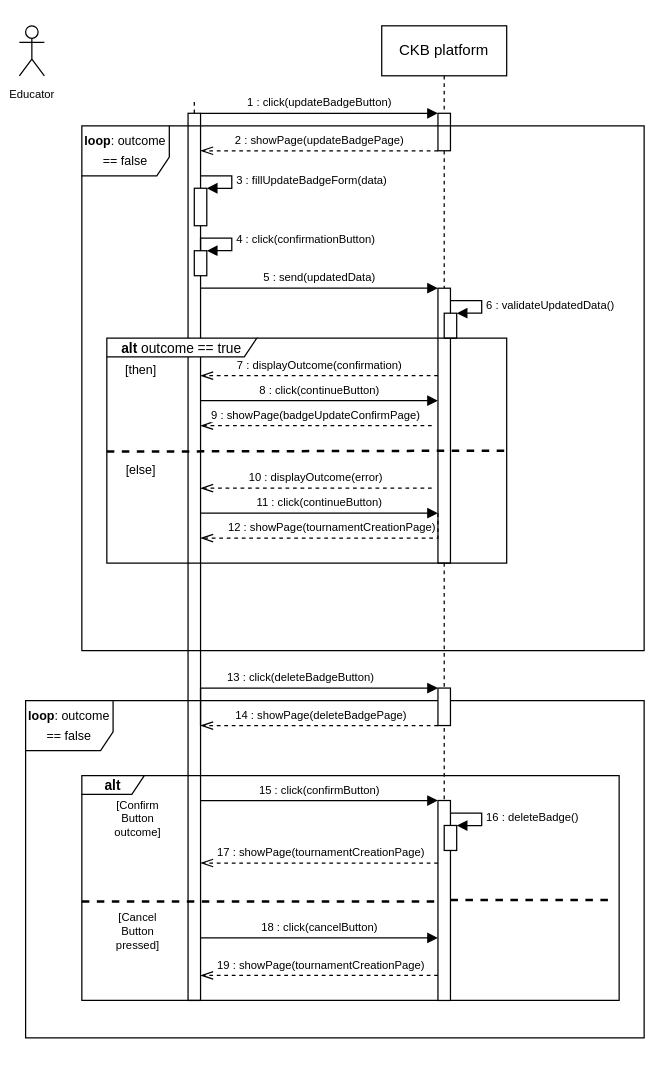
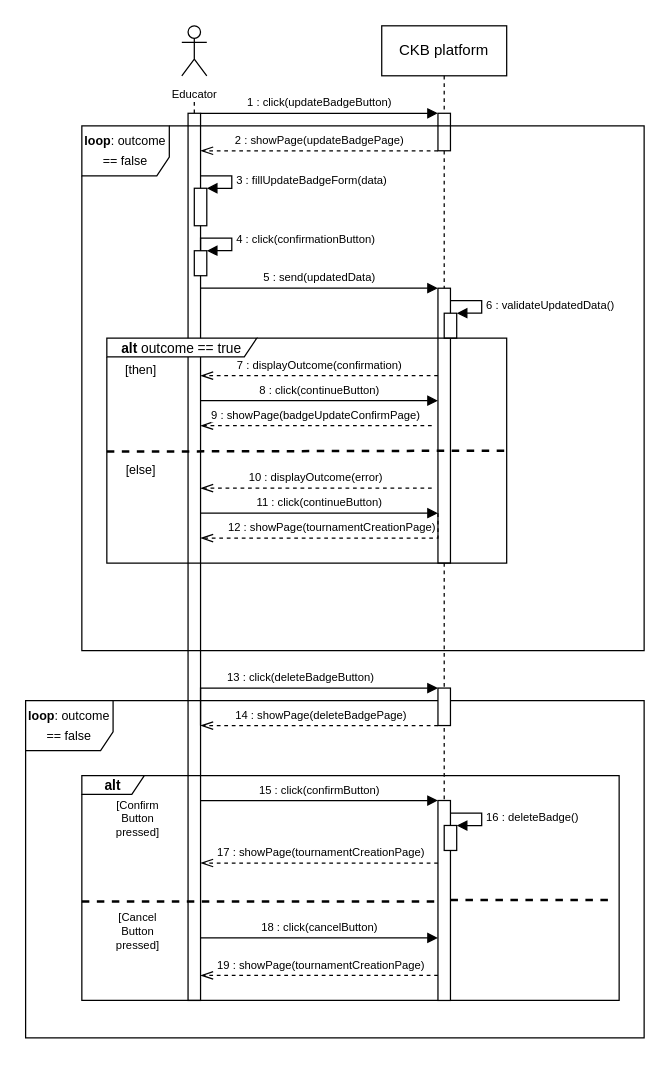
(32, 51) -> (194, 51)
(138, 819) -> (138, 819)
